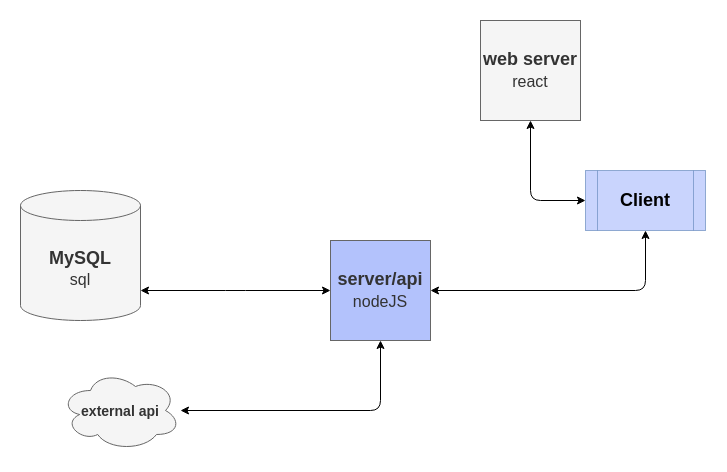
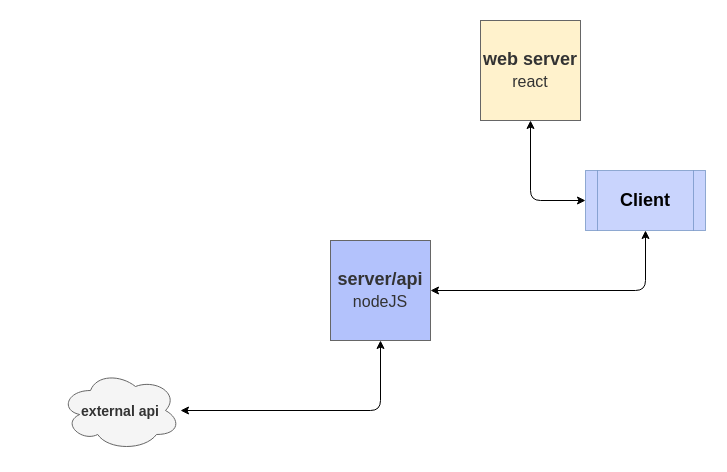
(531, 71) -> (531, 71)
(81, 256) -> none
(236, 291) -> none
